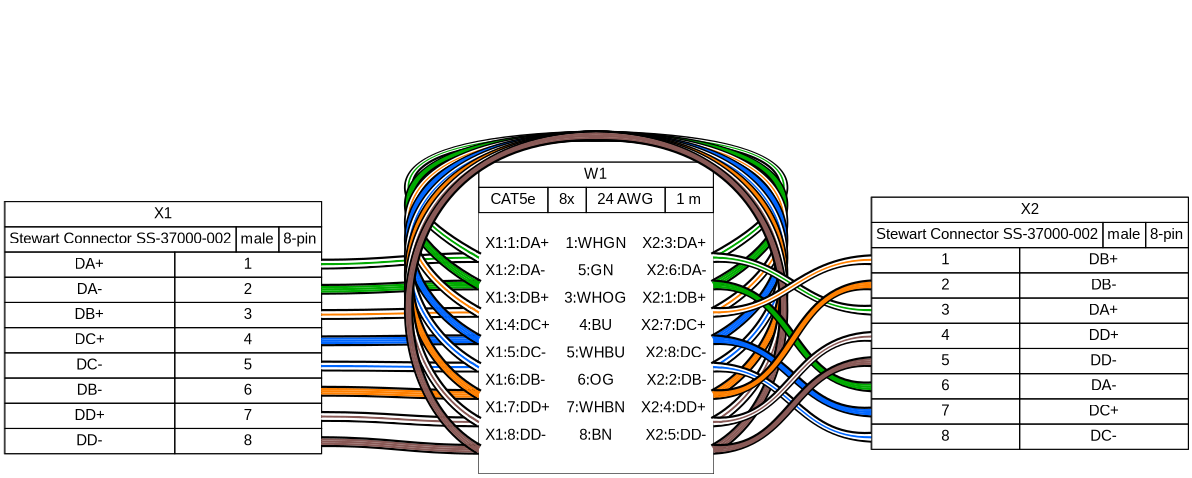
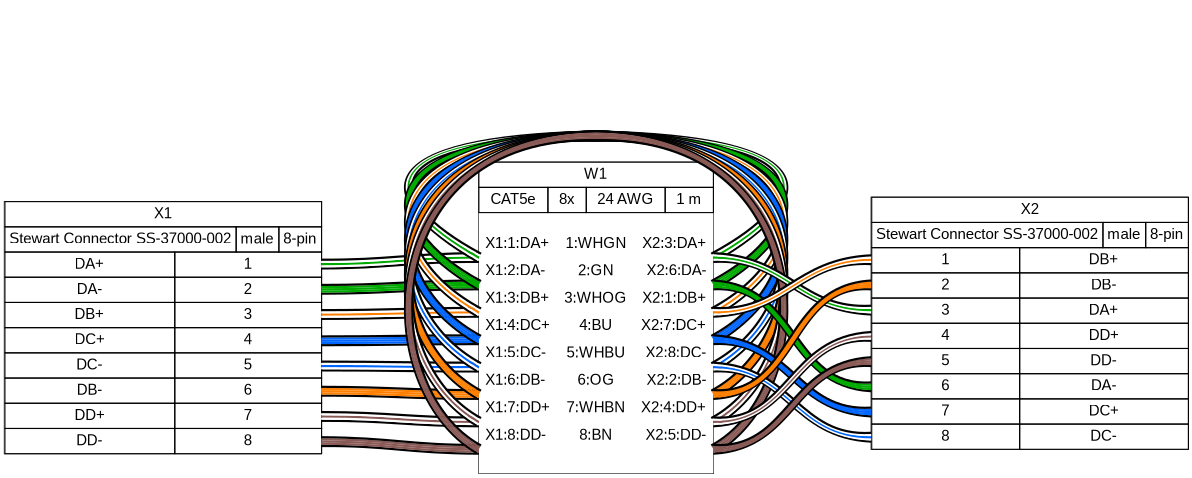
(596, 271) -> (596, 271)
